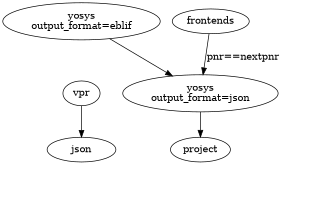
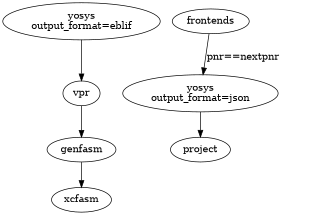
(138, 56) -> (82, 57)
(82, 150) -> (82, 150)
none -> (82, 200)
